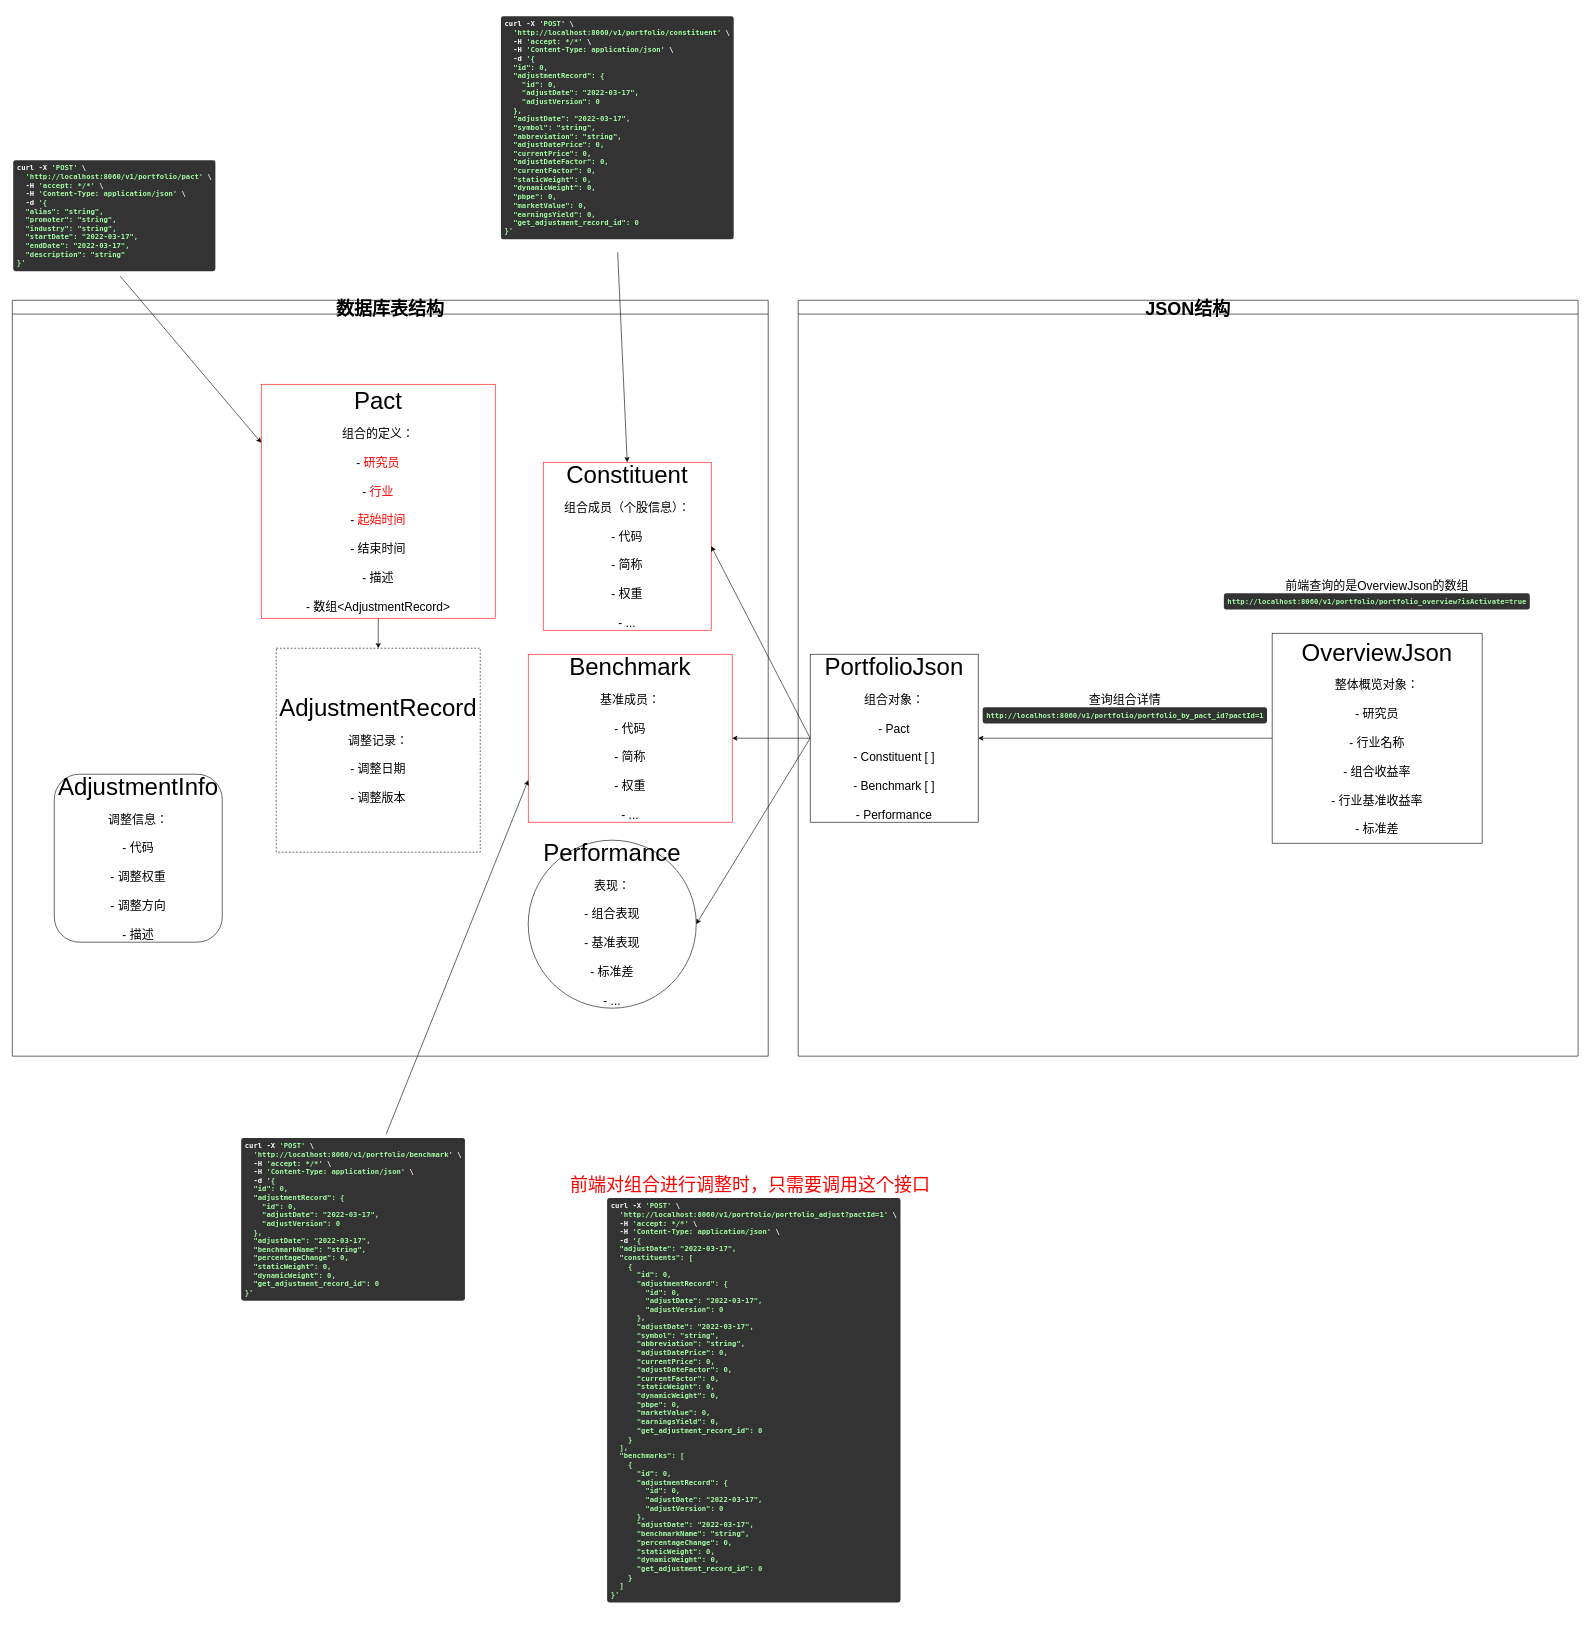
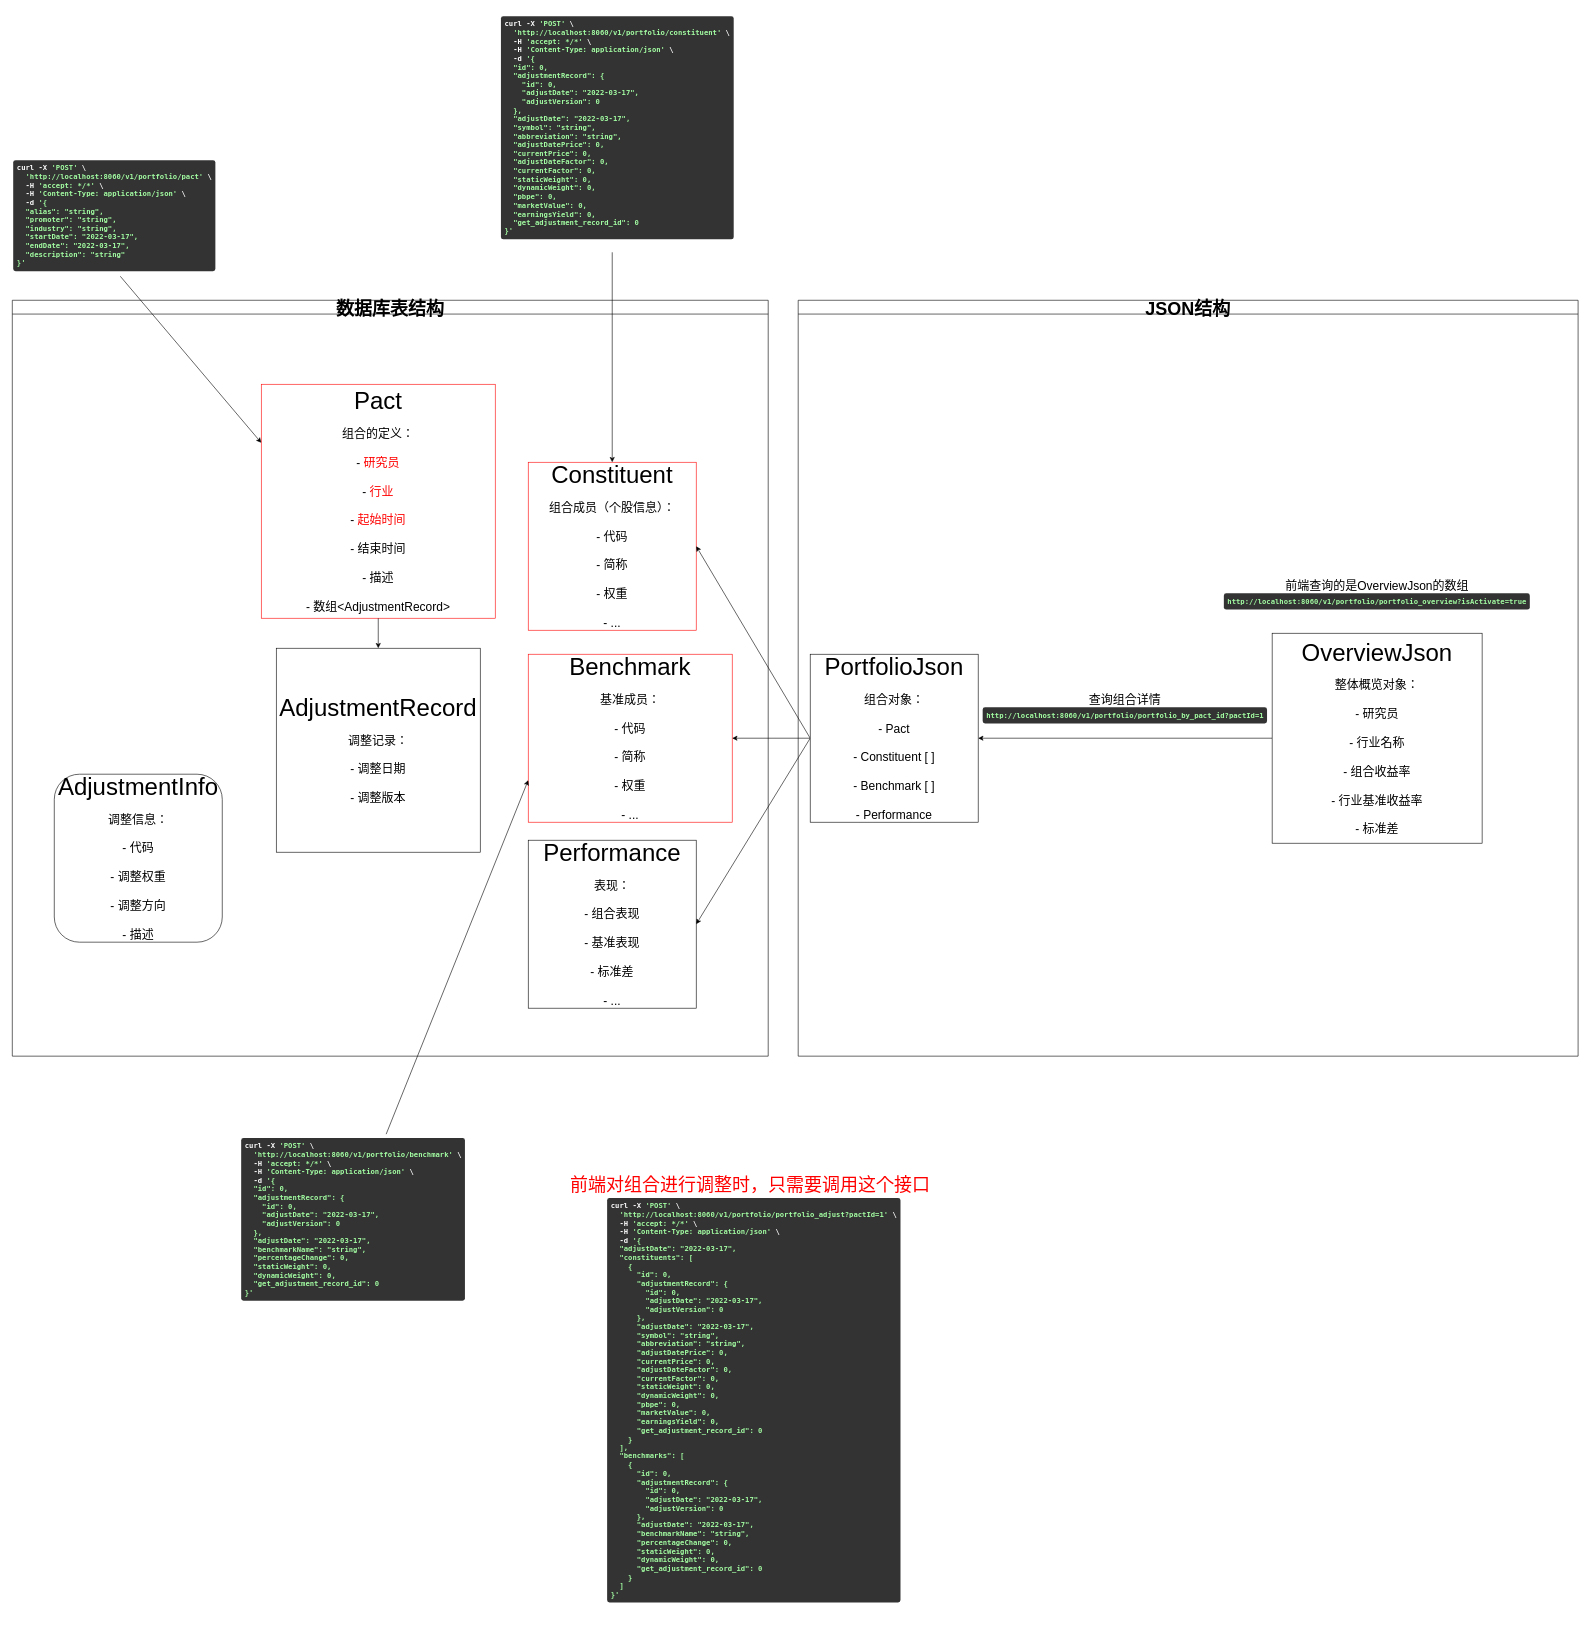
(627, 546) -> (612, 546)
(378, 750) -> (378, 750)
(612, 924) -> (612, 924)
